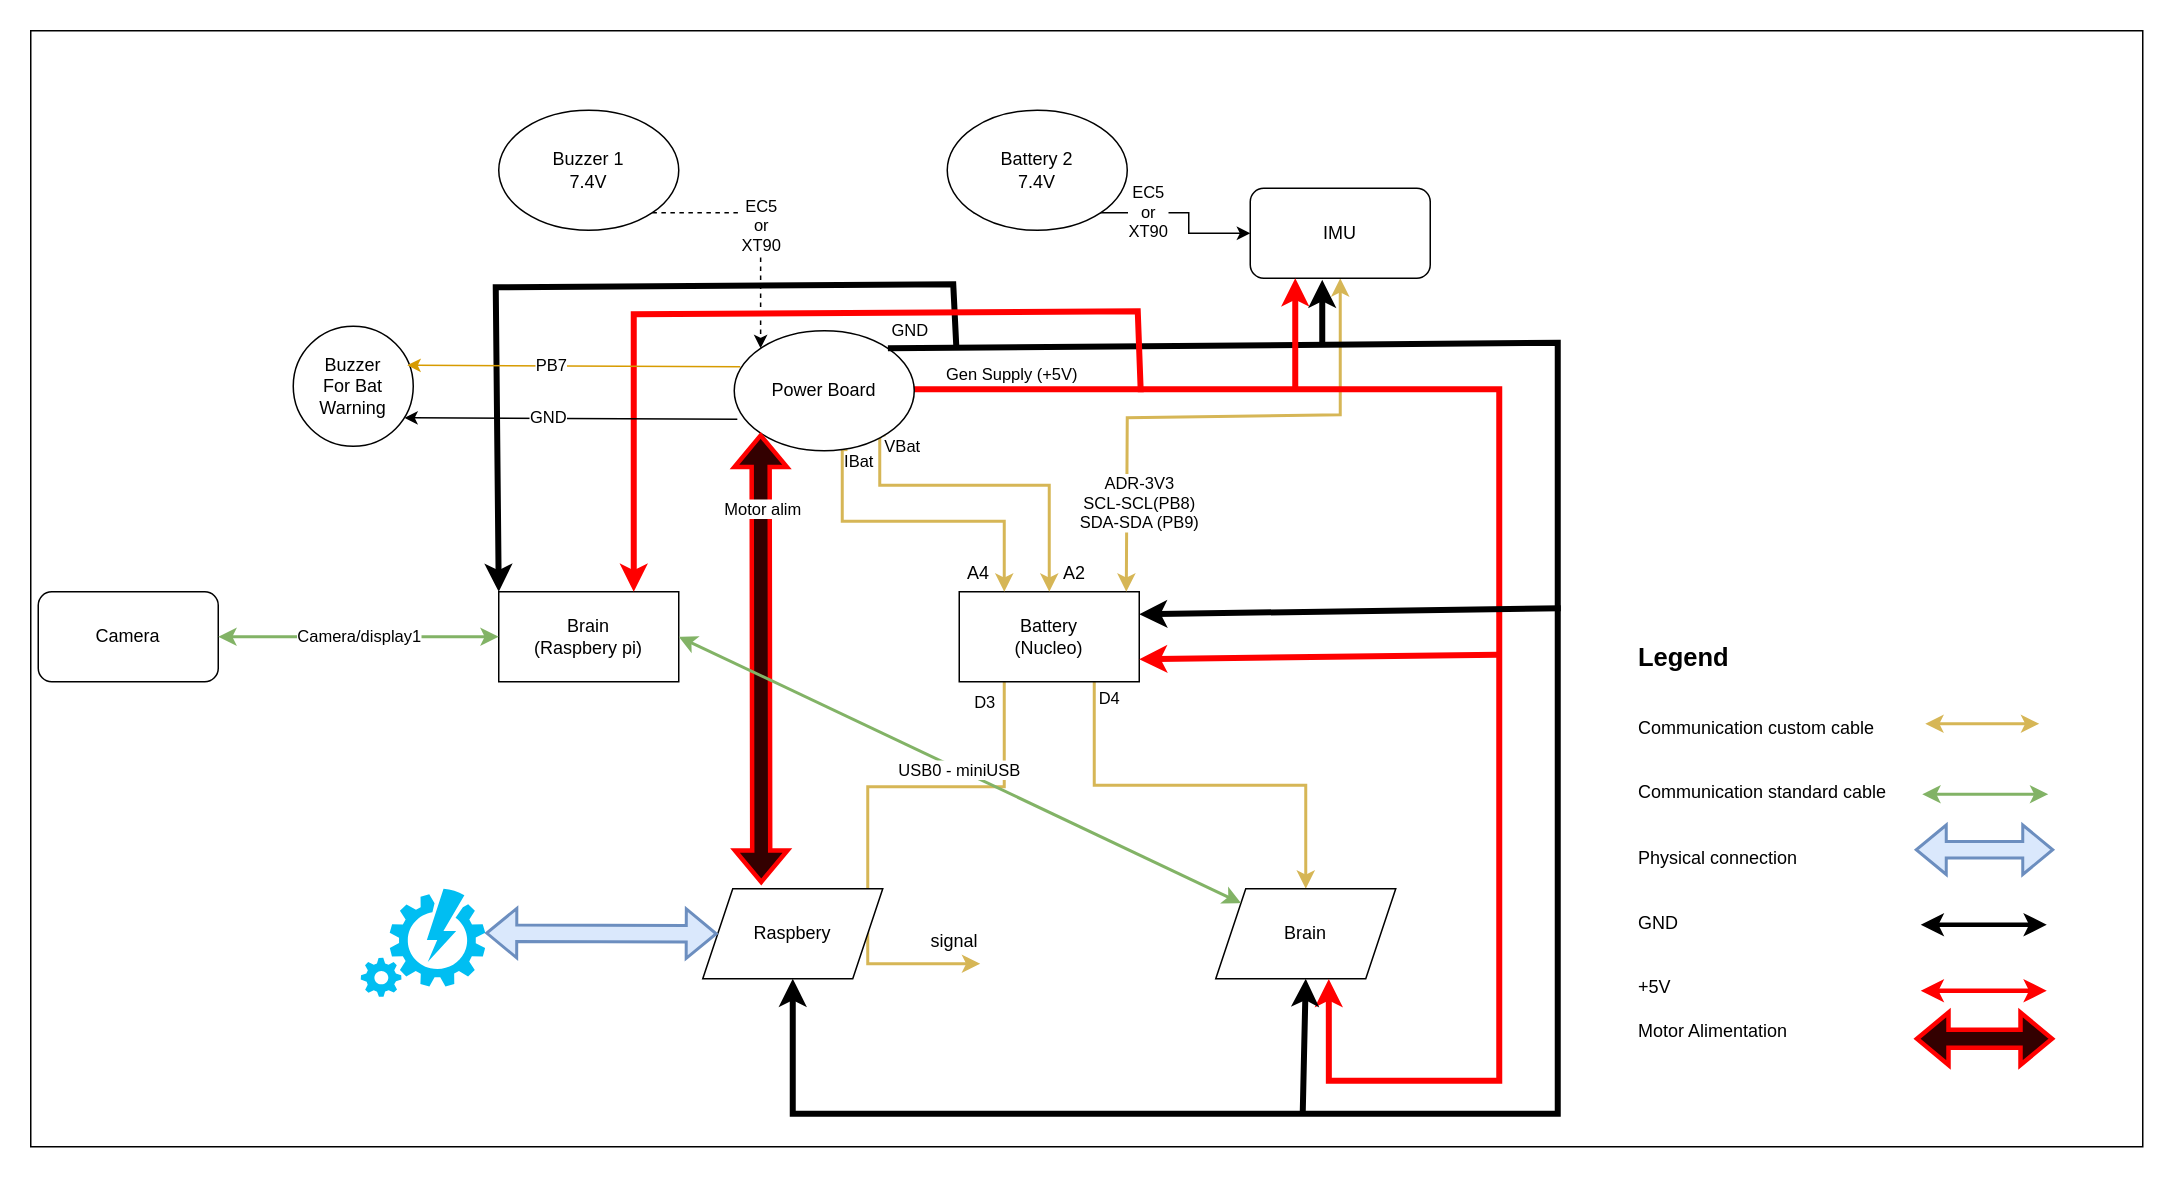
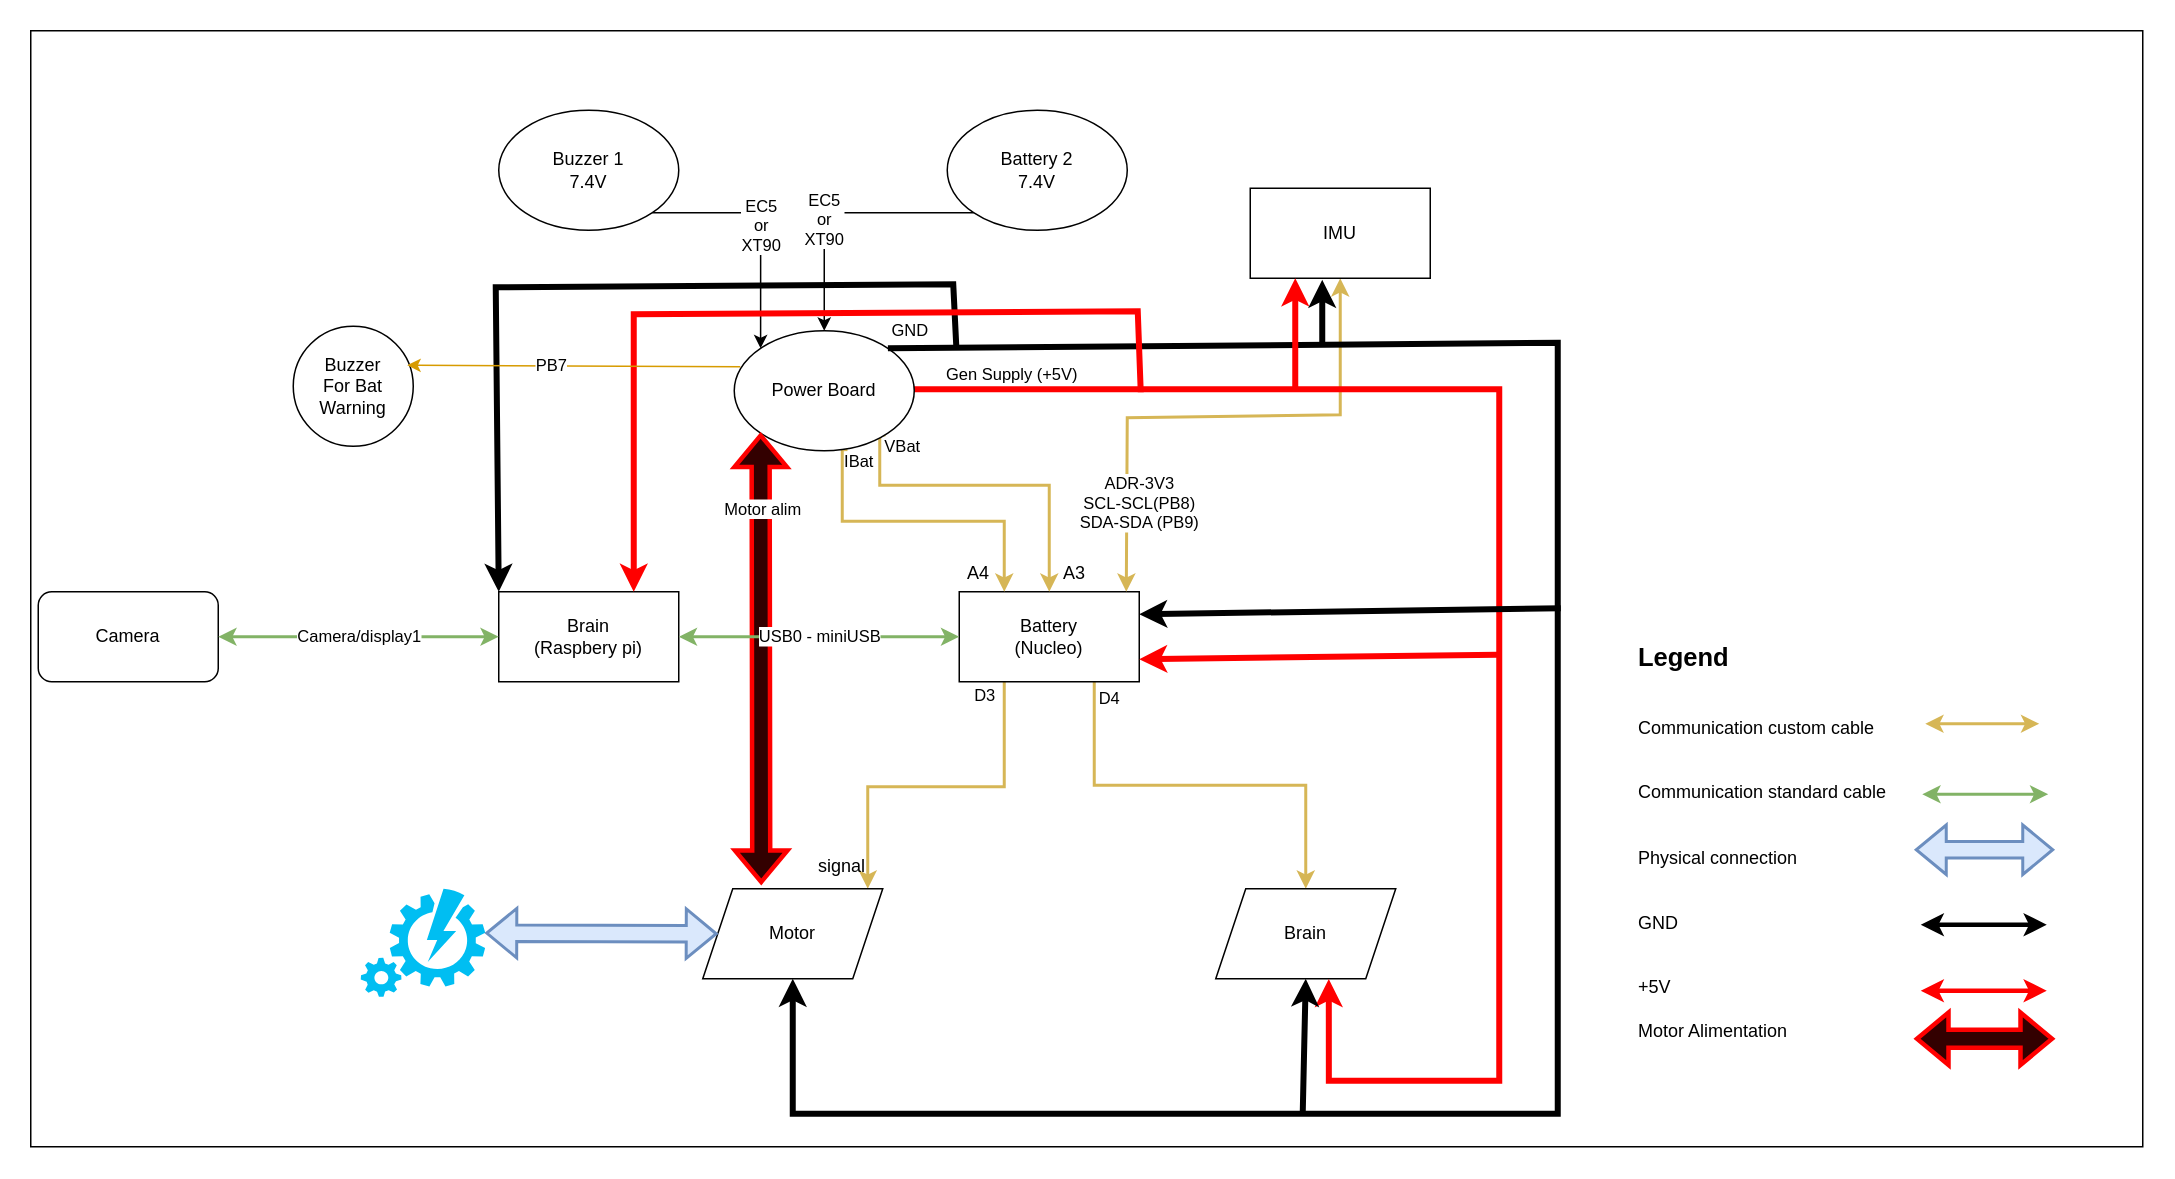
(698, 213) -> (698, 213)
(1193, 233) -> (908, 213)
(1340, 233) -> (1340, 233)
(576, 419) -> none
(1075, 574) -> (1075, 574)
(816, 702) -> (818, 637)
(793, 934) -> (793, 934)
(955, 941) -> (842, 866)
